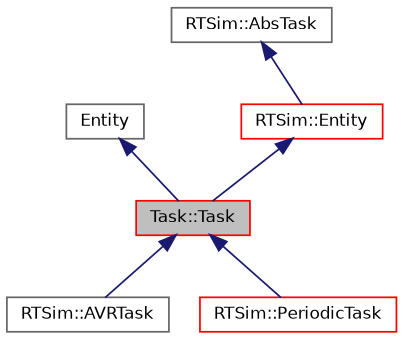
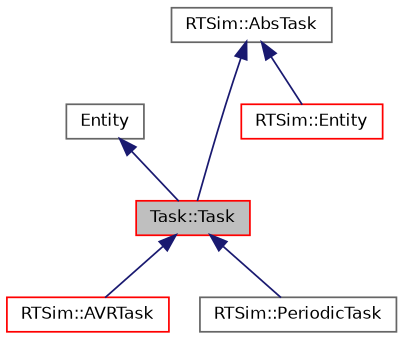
(246, 175) -> (218, 129)
(88, 315) -> (88, 315)
(298, 315) -> (298, 315)
